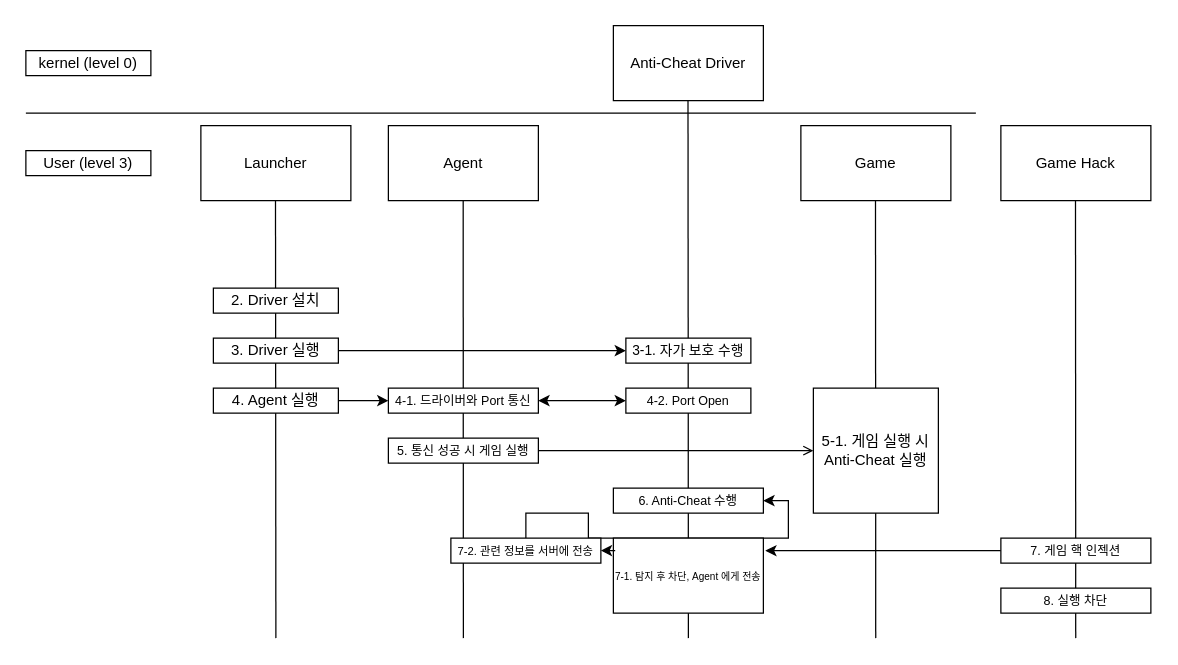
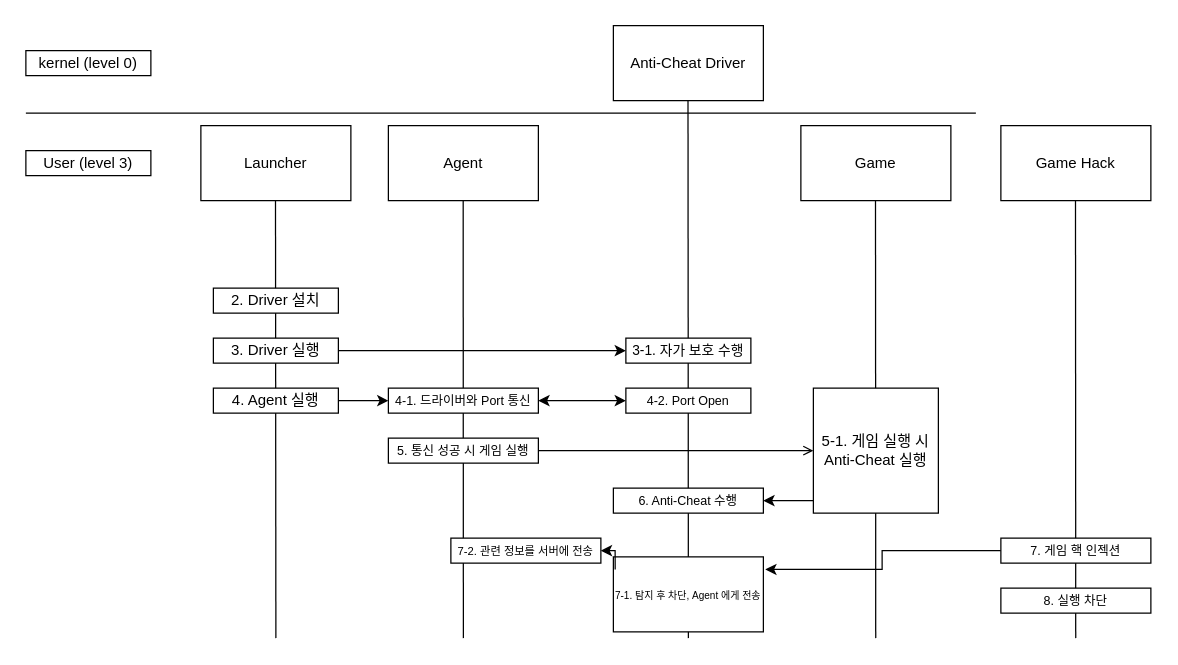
(714, 538) -> (799, 501)
(688, 576) -> (688, 594)
